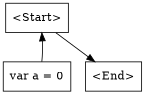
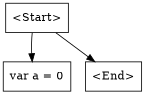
(42, 51) -> (32, 43)
